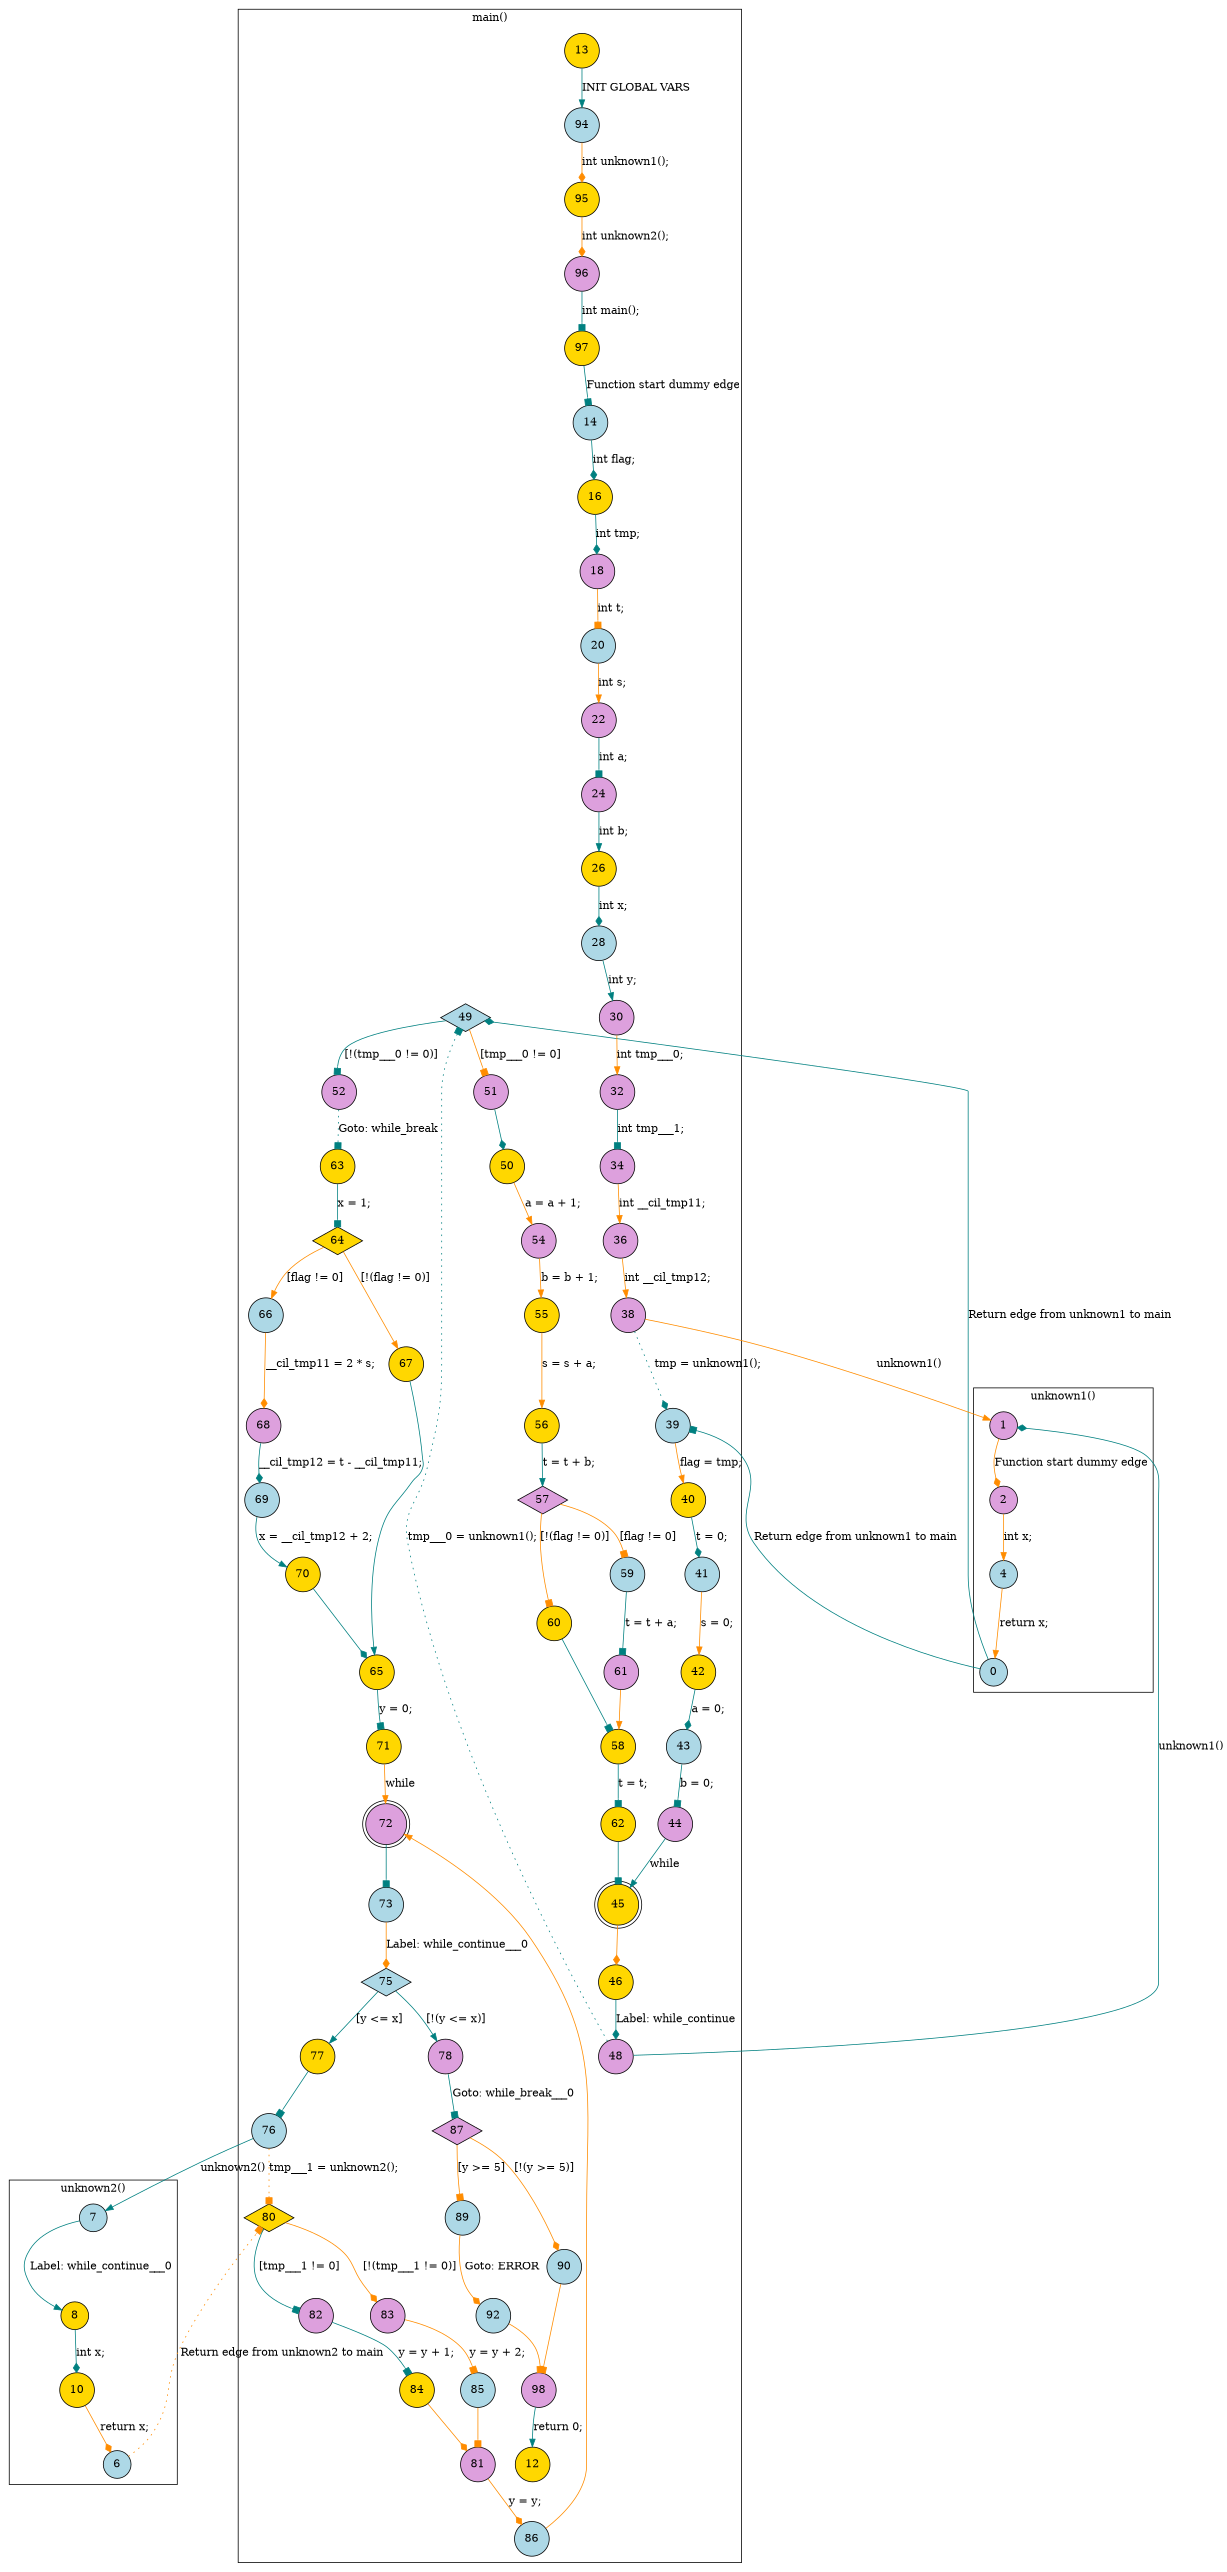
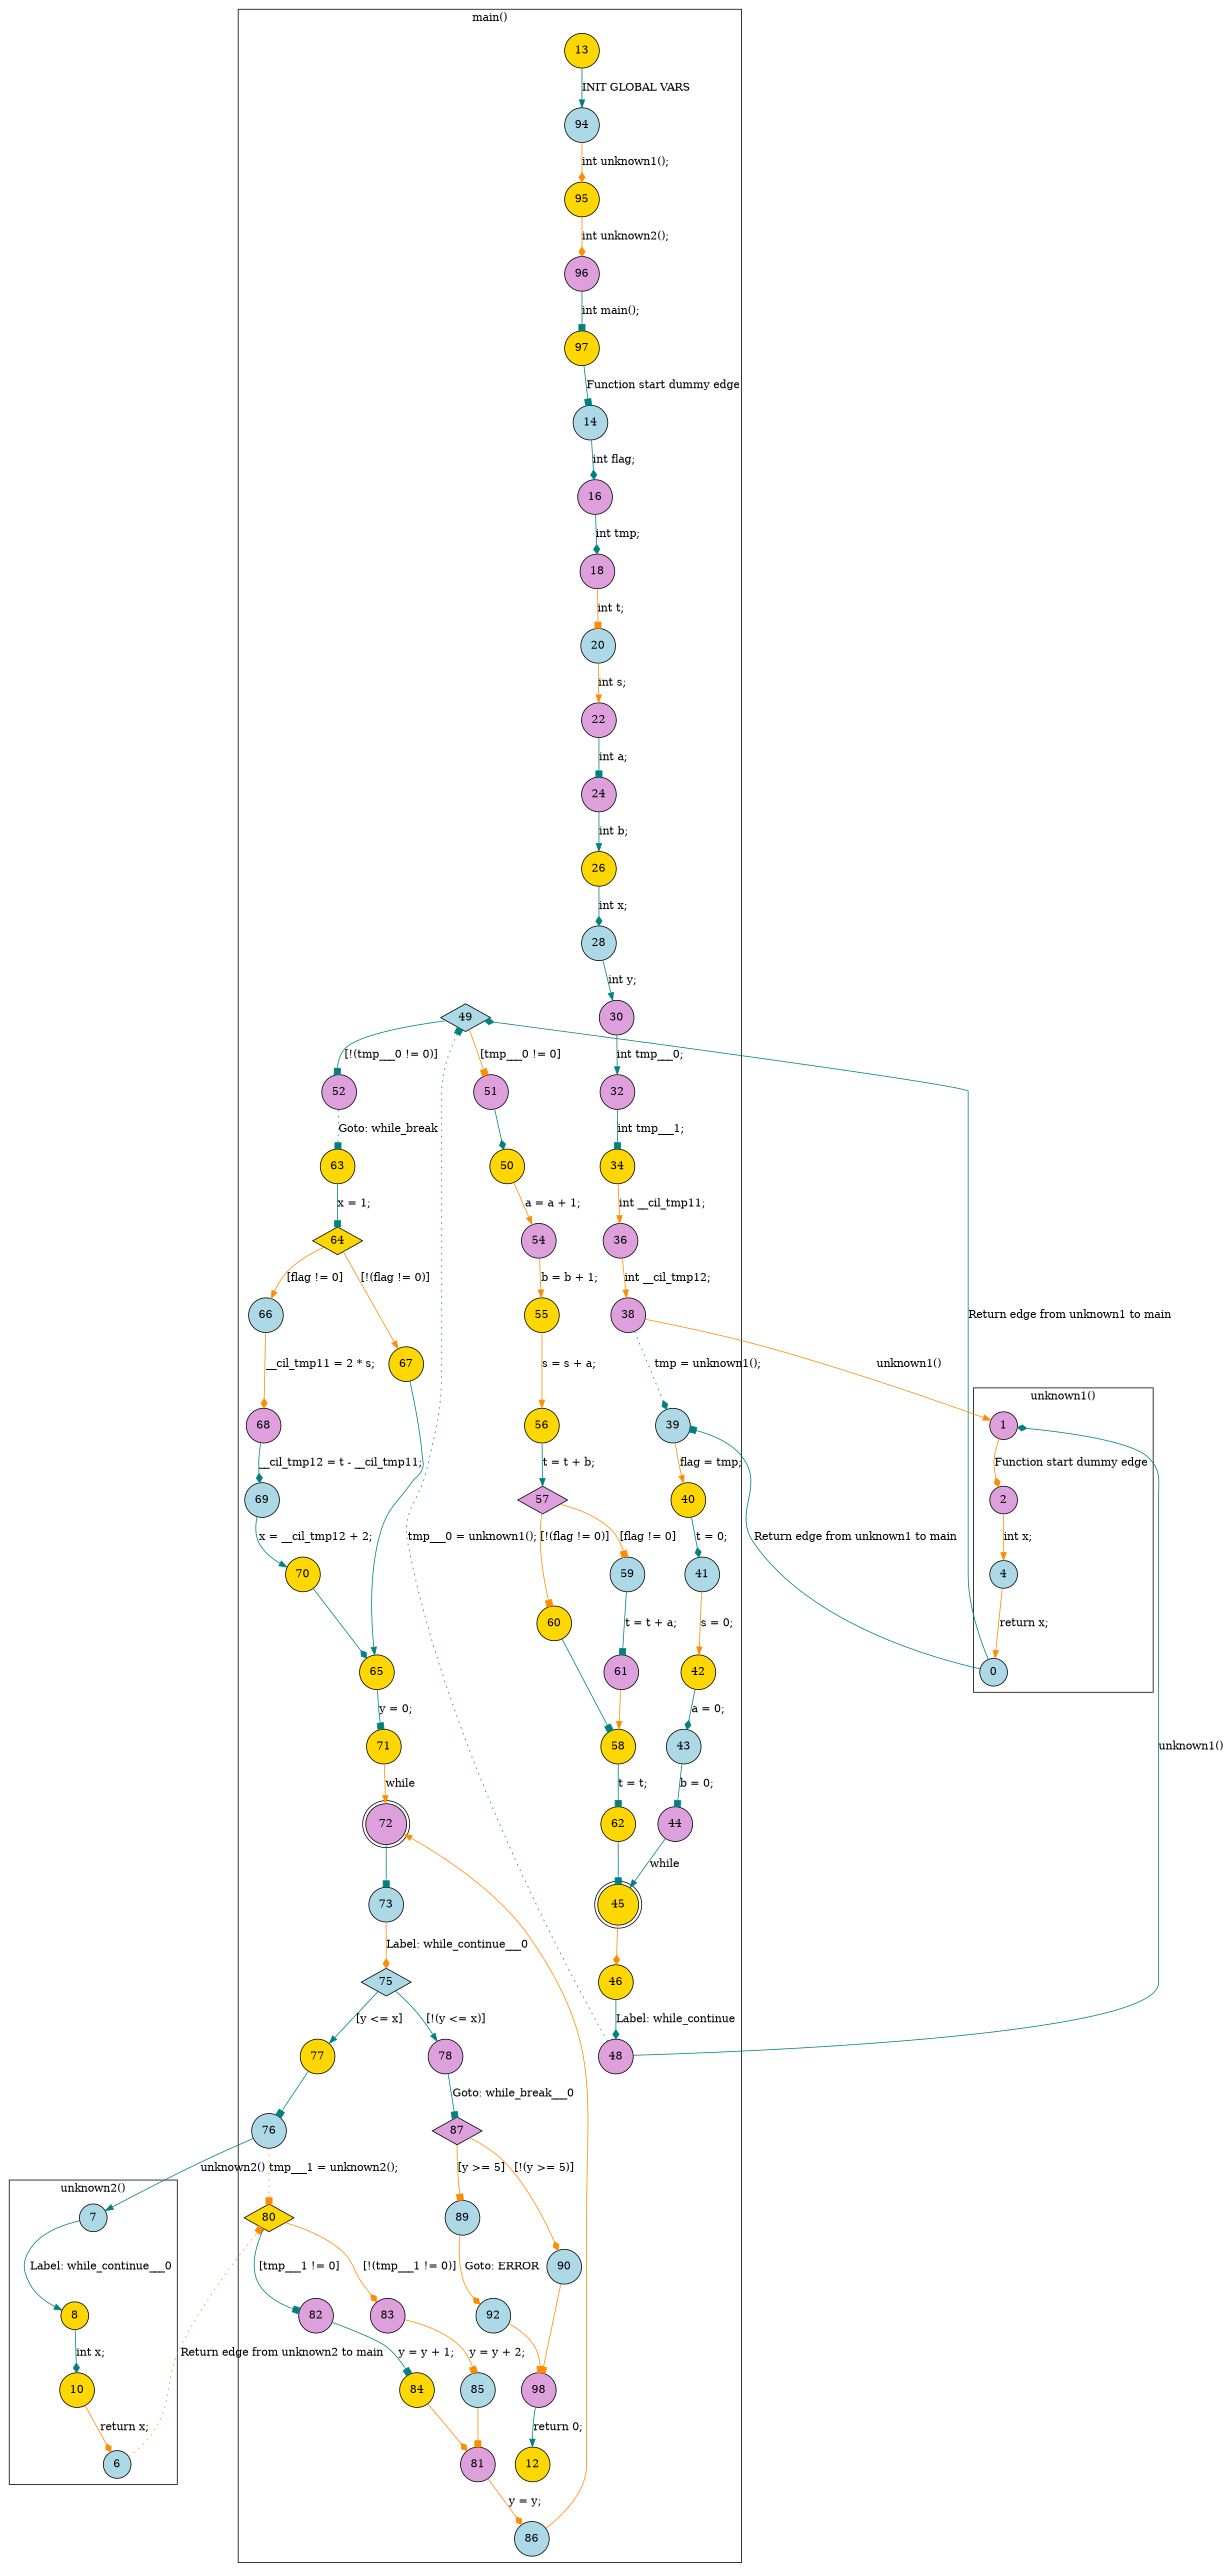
(595, 497) -> (595, 497)
(617, 1051) -> (617, 1051)
(617, 1166) -> (617, 1166)
